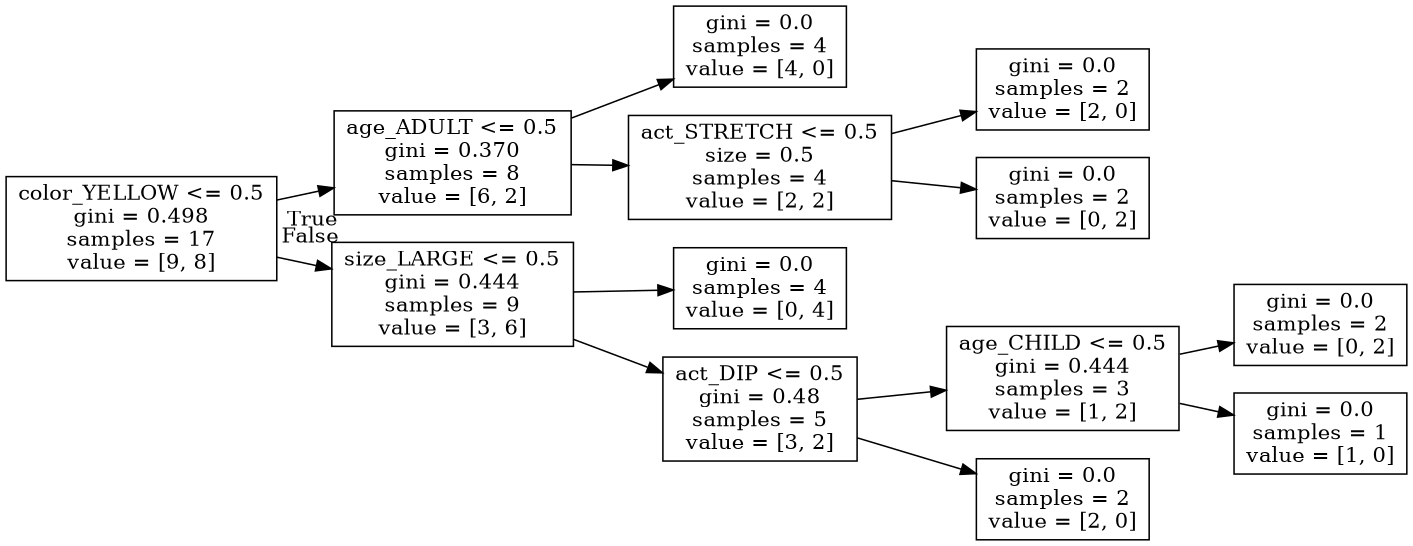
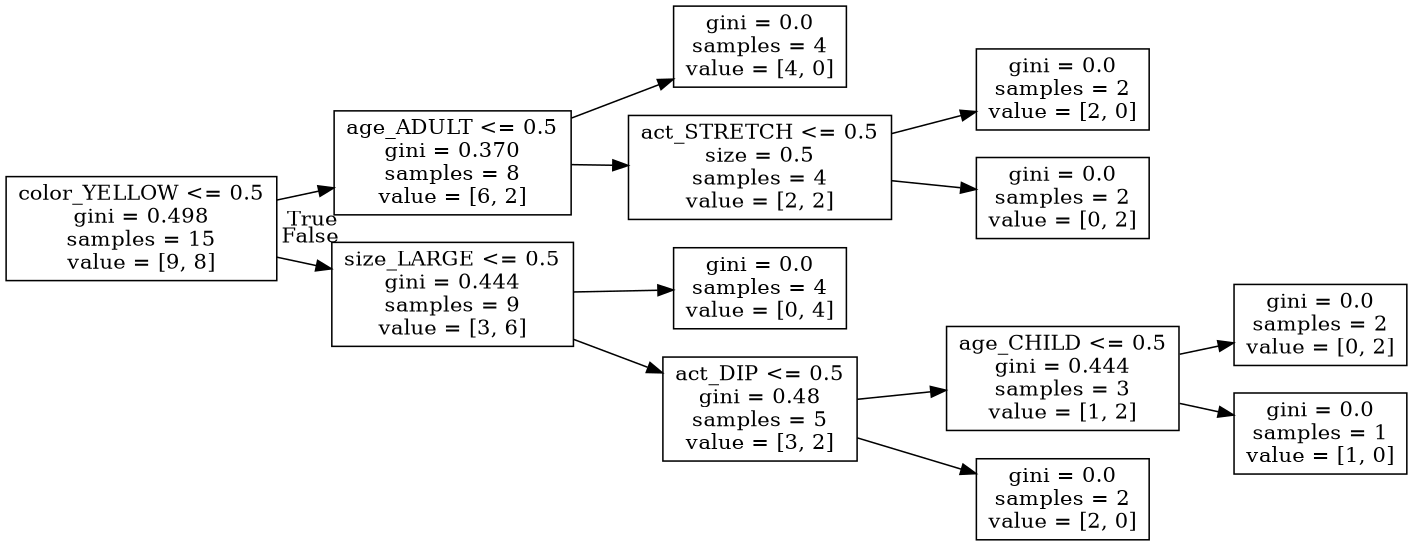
(141, 229) -> (141, 229)
